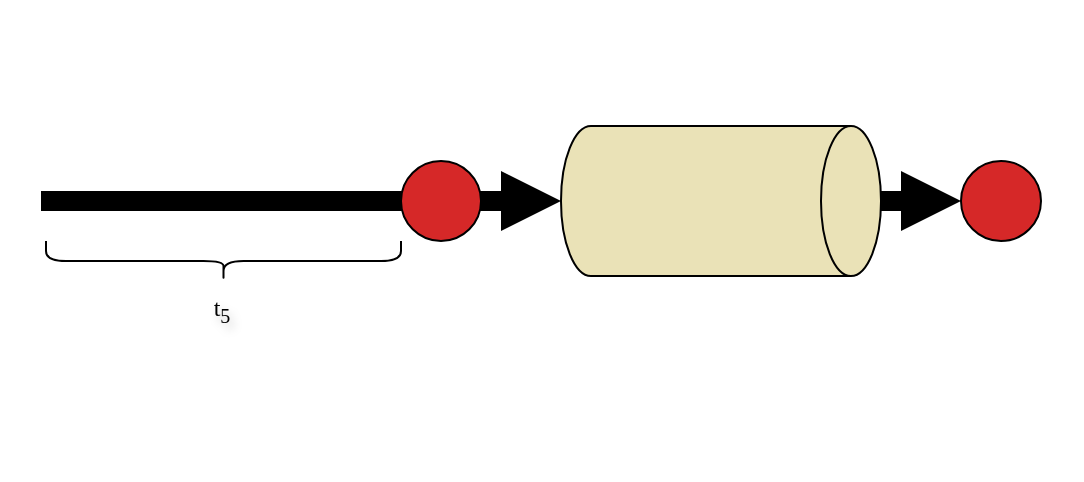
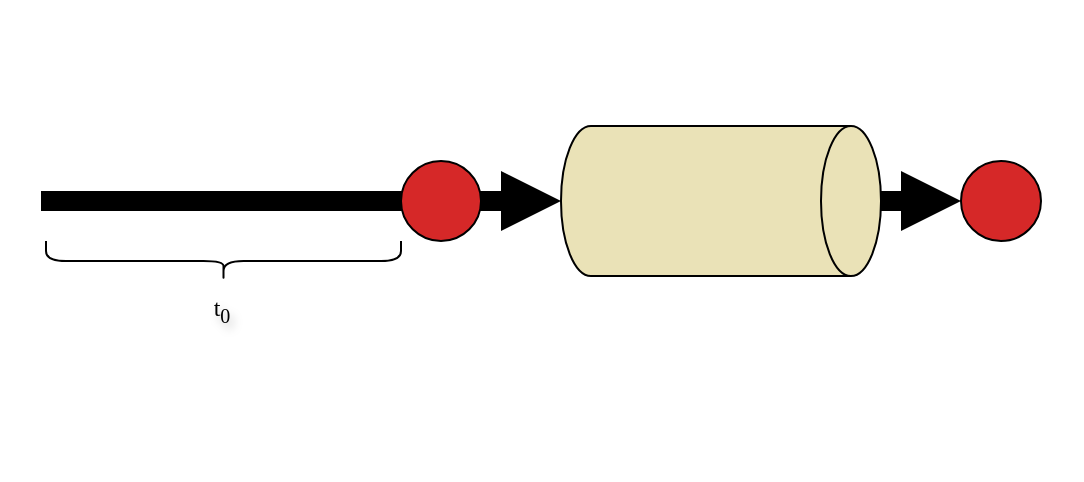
(223, 311) -> (223, 311)
